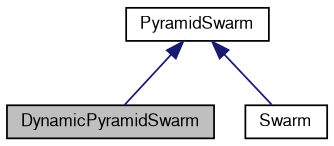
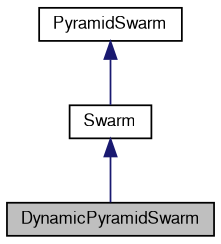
(148, 80) -> (111, 180)
